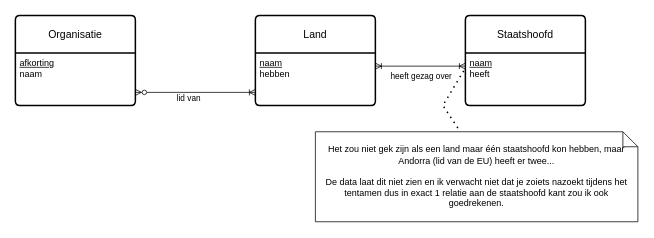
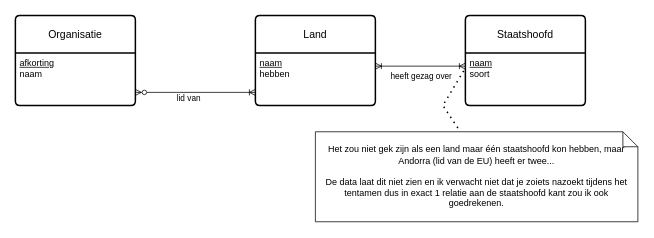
(482, 69) -> (482, 69)
